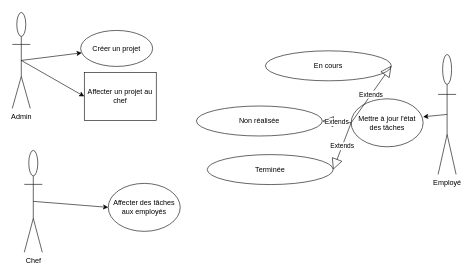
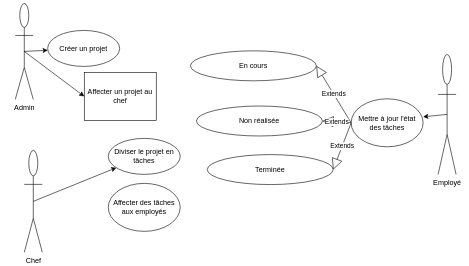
(117, 48) -> (84, 48)
(21, 60) -> (24, 51)
(329, 66) -> (254, 66)
none -> (144, 156)
none -> (74, 185)
(73, 205) -> none
